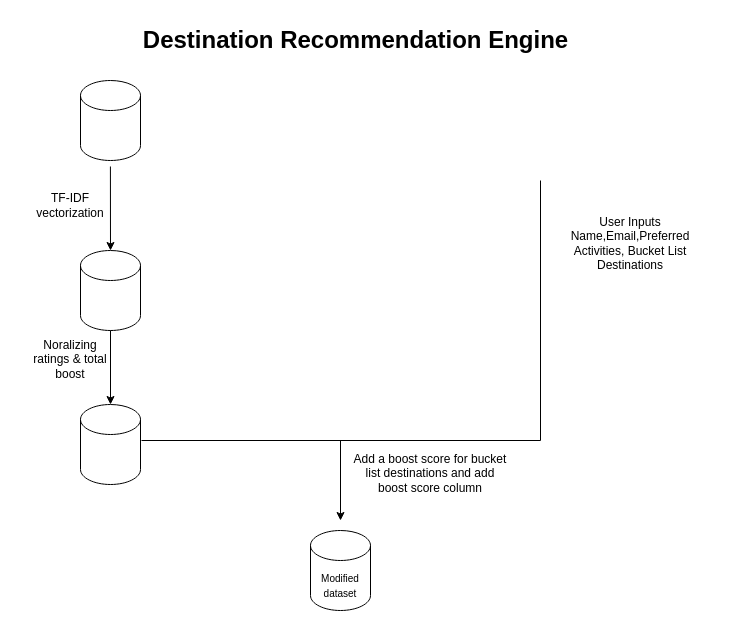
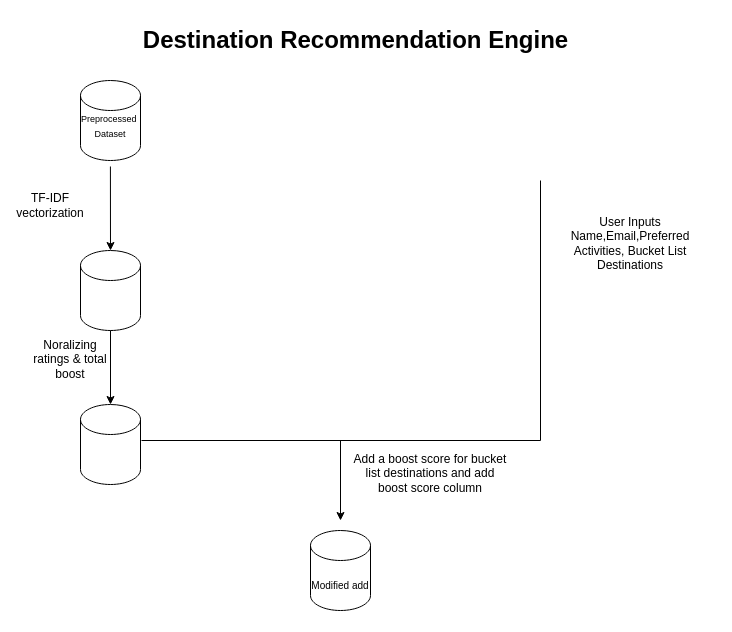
none -> (111, 126)
(71, 206) -> (51, 206)
(341, 586) -> (341, 586)
